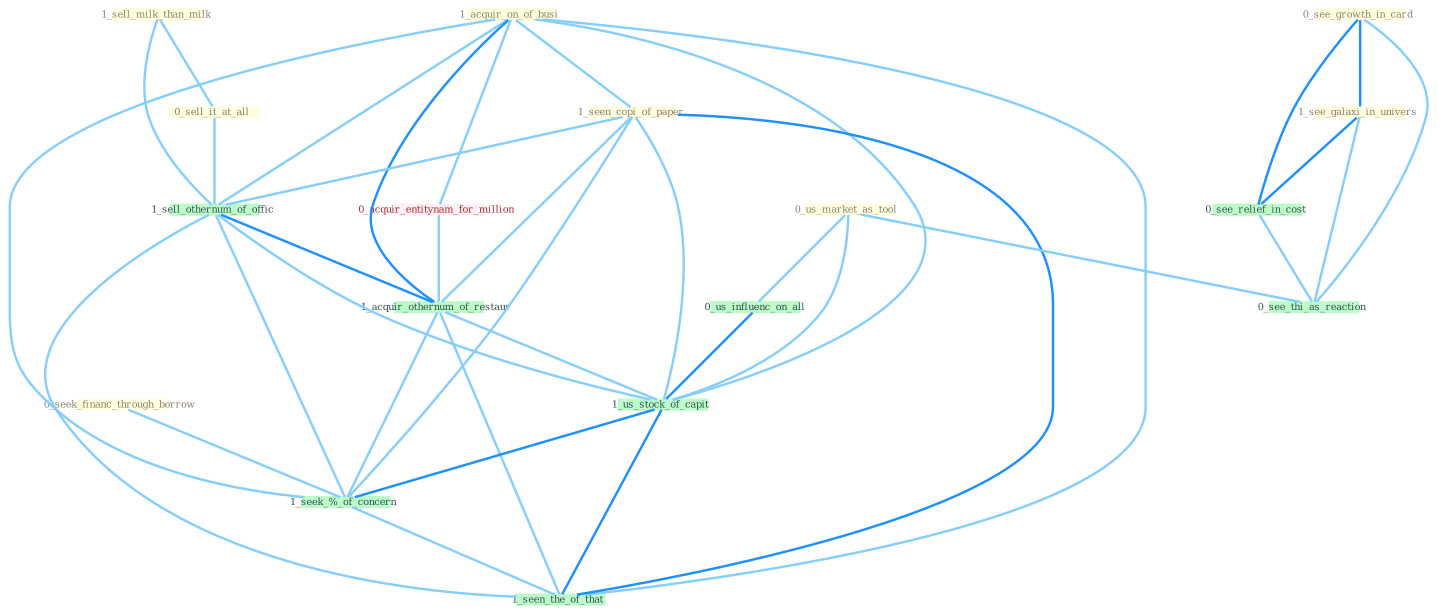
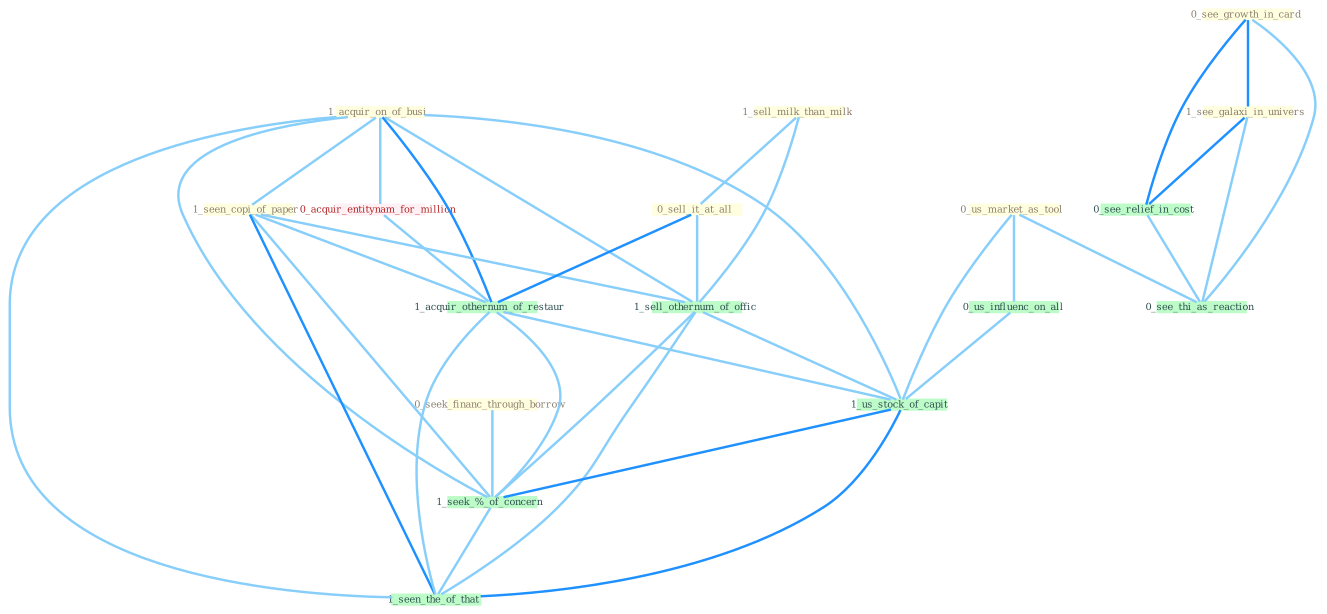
(683, 254) -> none
(327, 258) -> (590, 261)
(709, 356) -> (958, 356)
